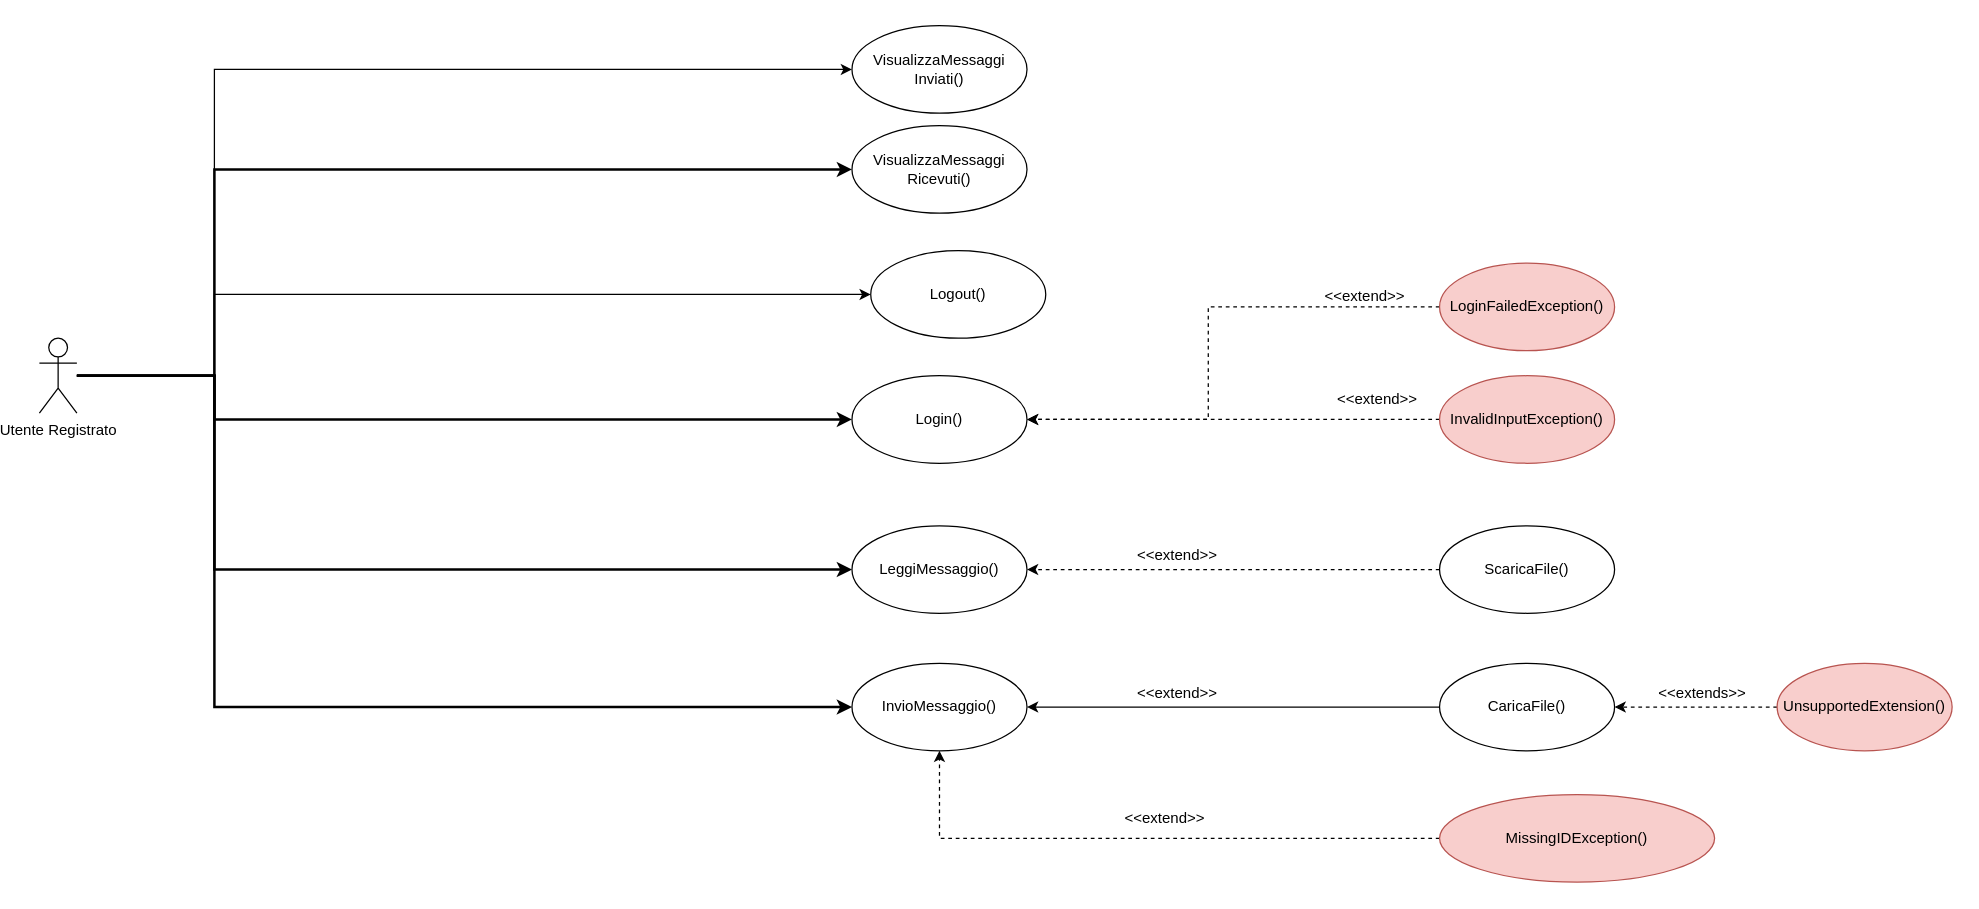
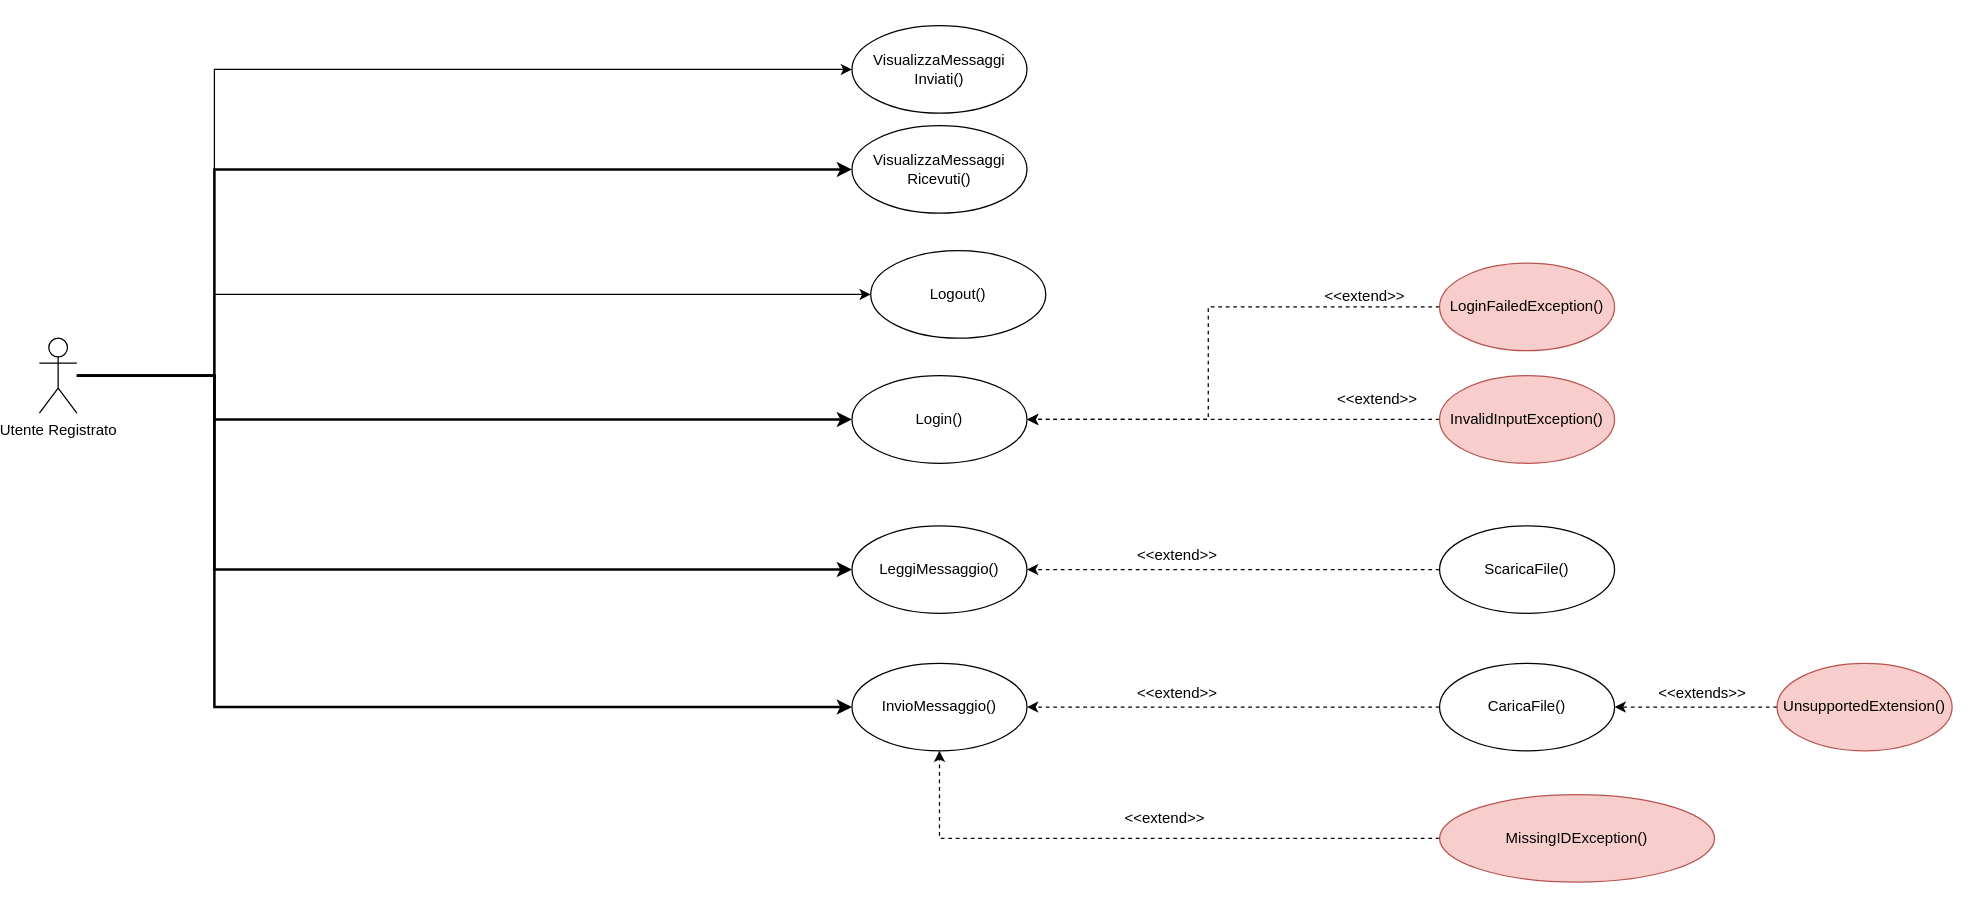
(1236, 707) -> (1236, 707)
